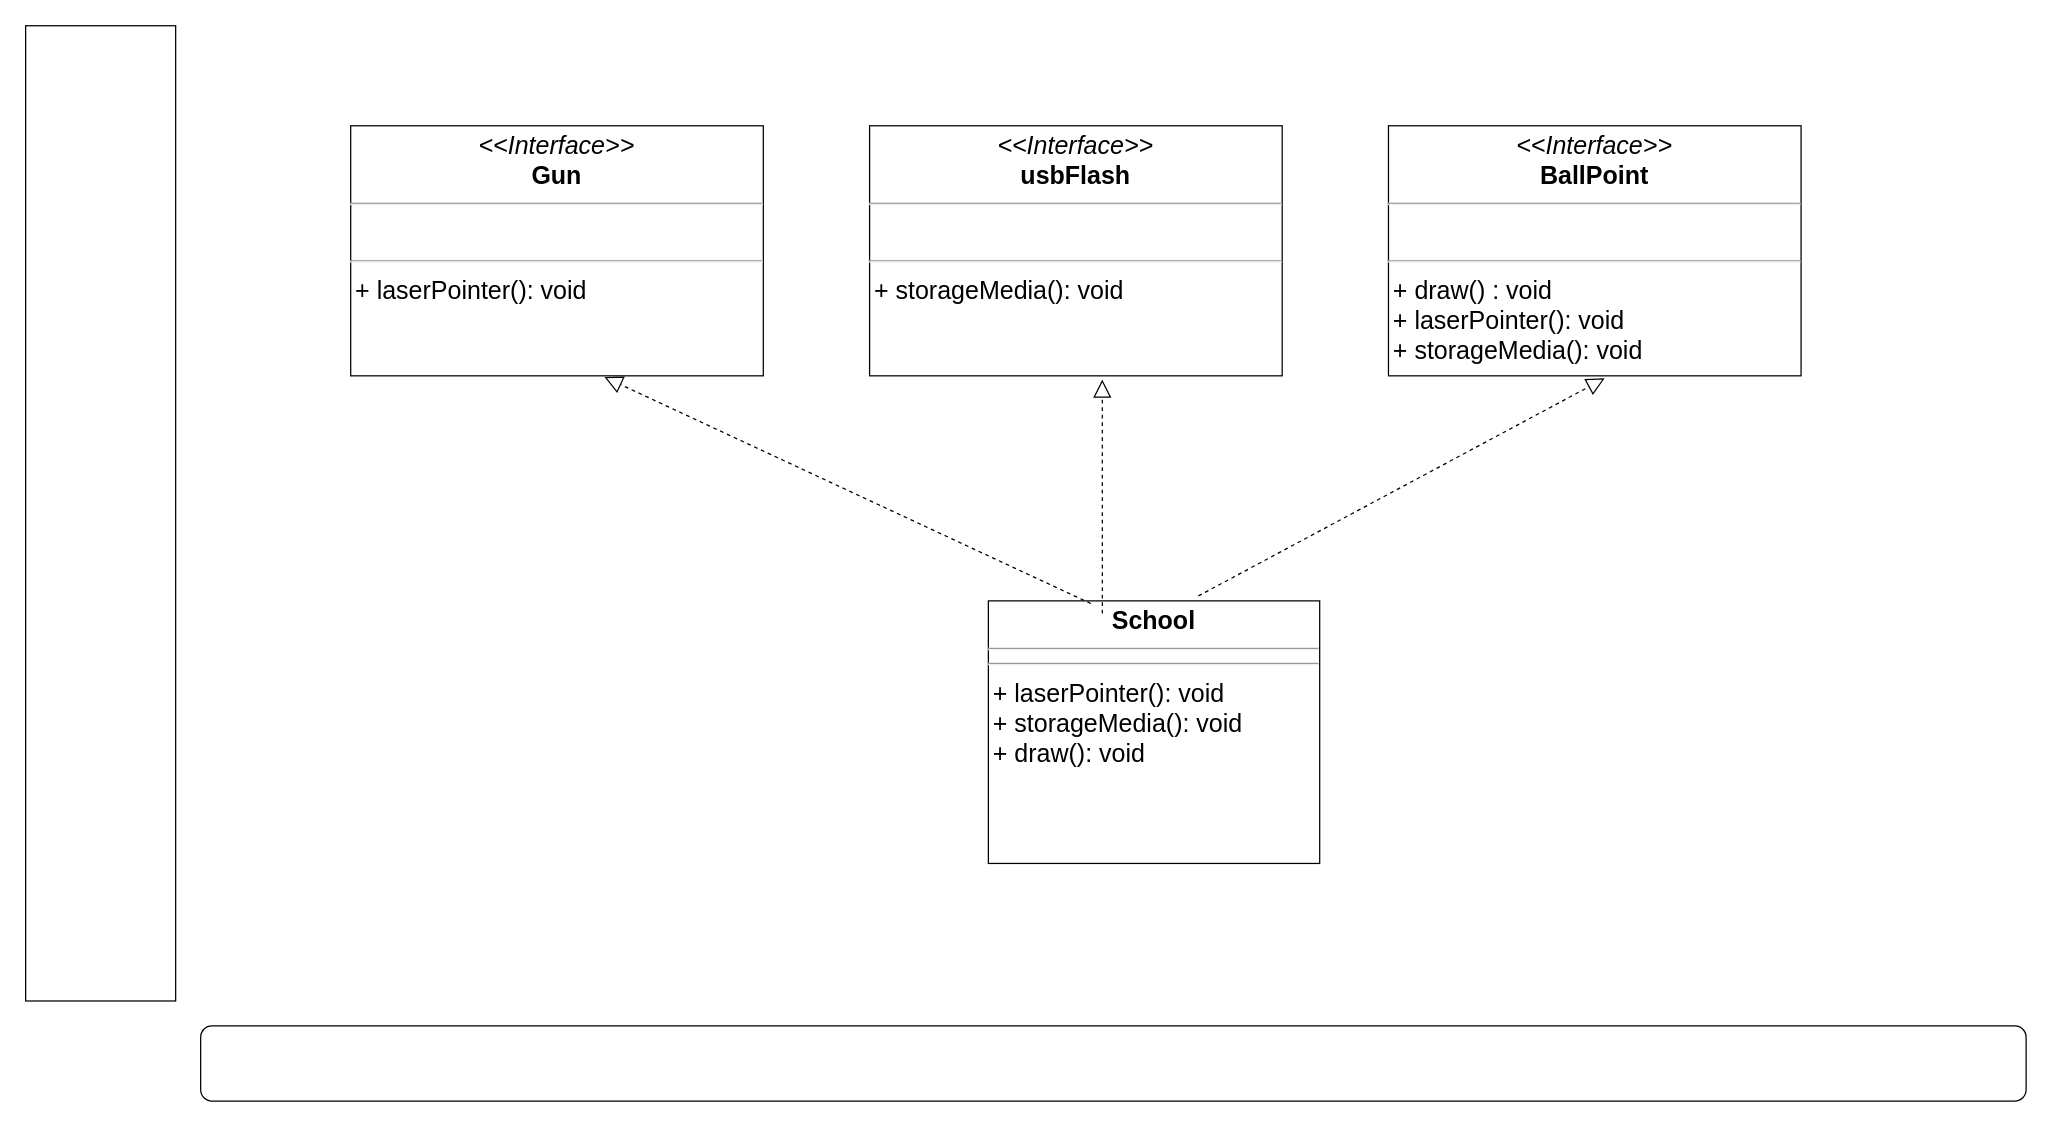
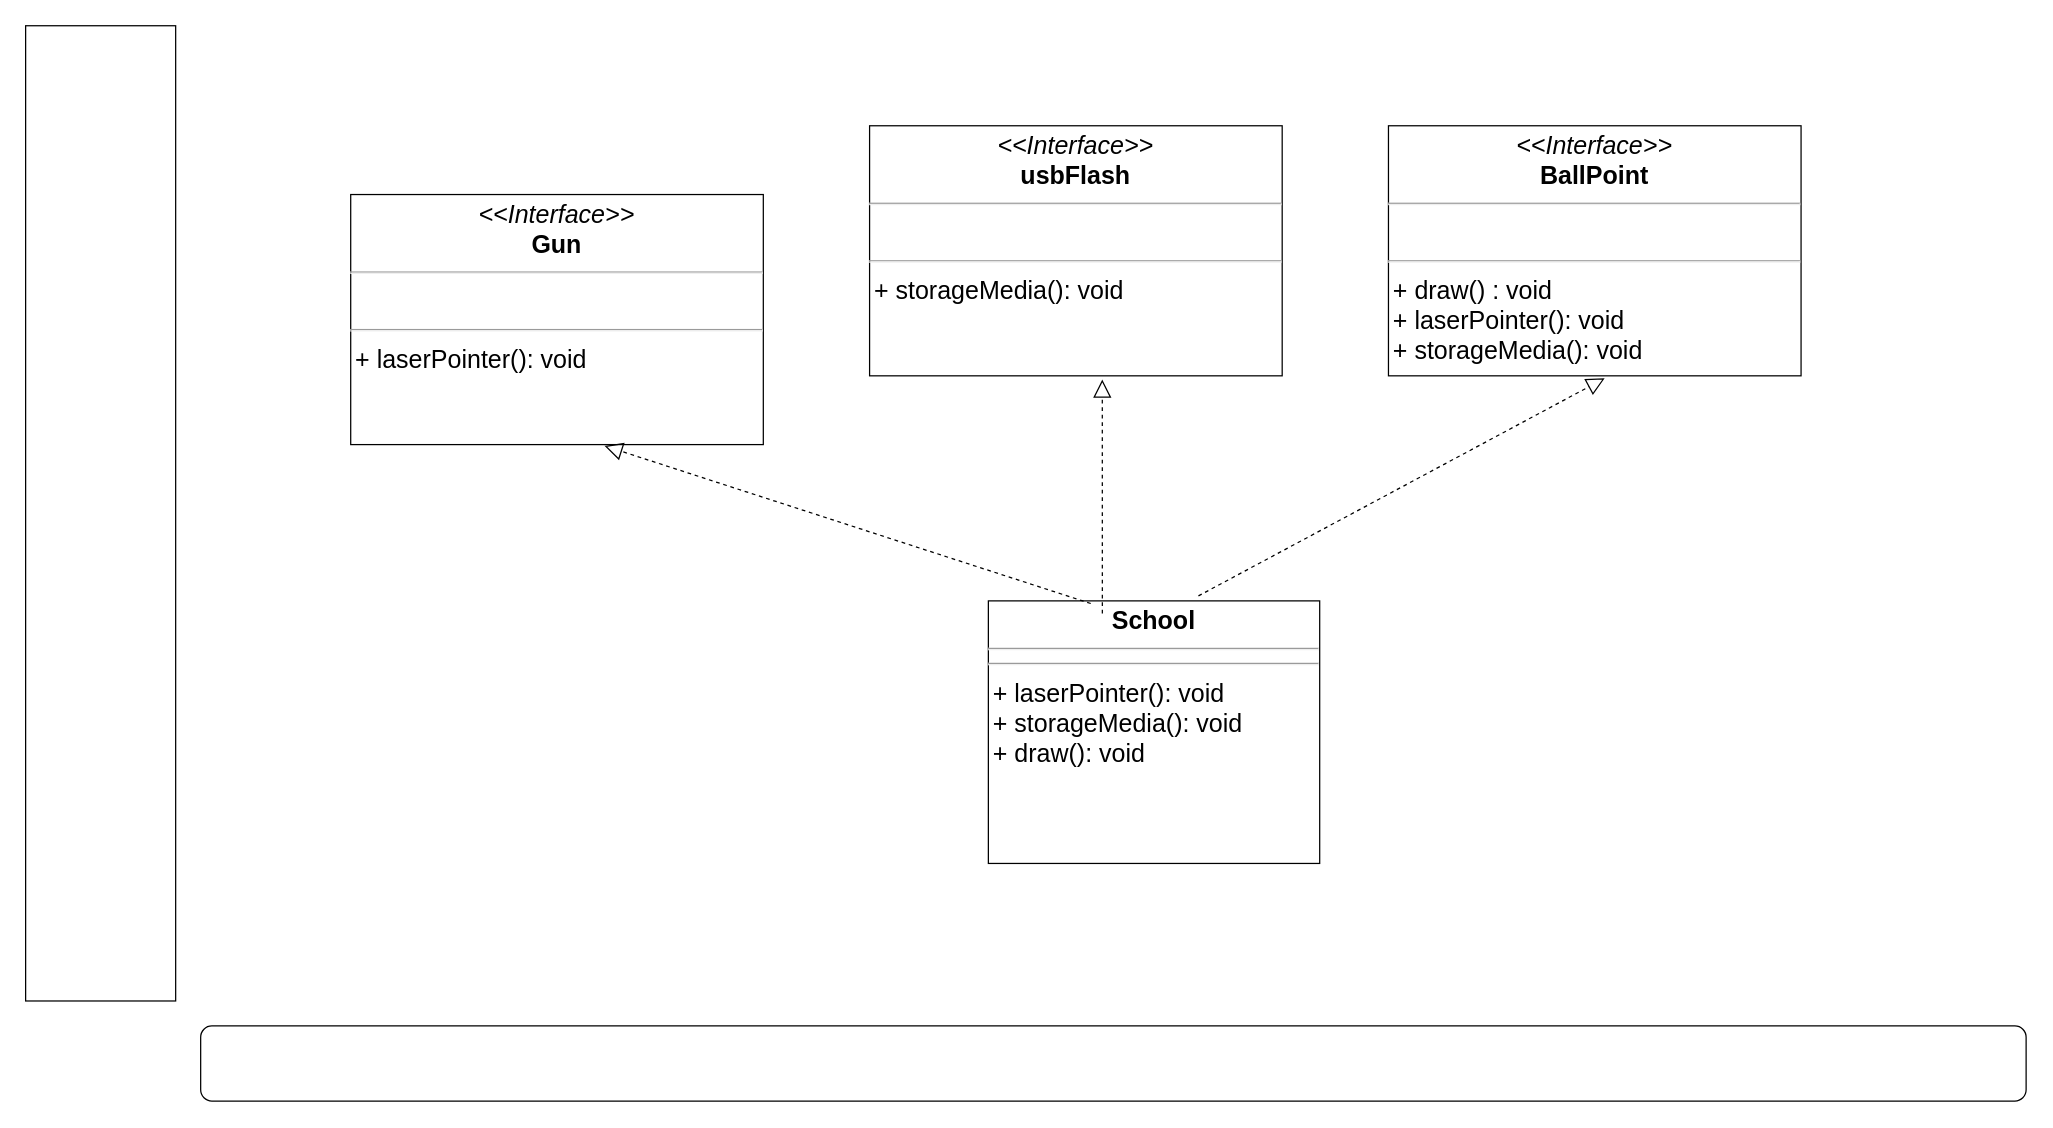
(557, 251) -> (557, 319)
